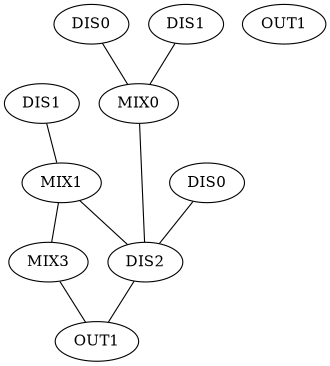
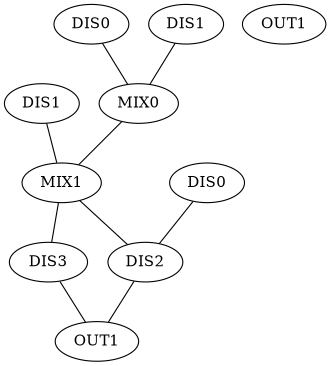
(142, 183) -> (100, 143)
(48, 262) -> (48, 262)
